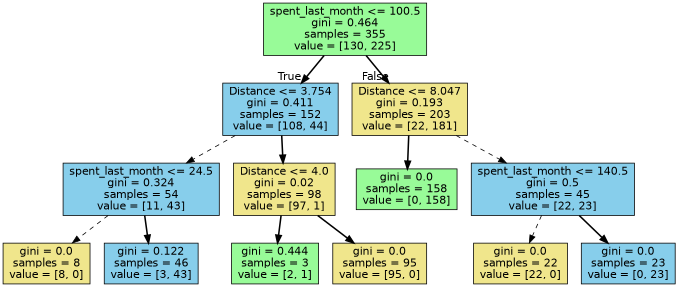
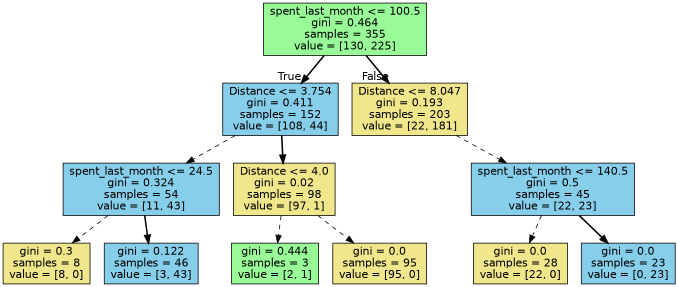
(407, 189) -> none
(280, 225) -> (280, 225)
(333, 227) -> (333, 227)
(47, 264) -> (47, 264)
(521, 264) -> (521, 264)
